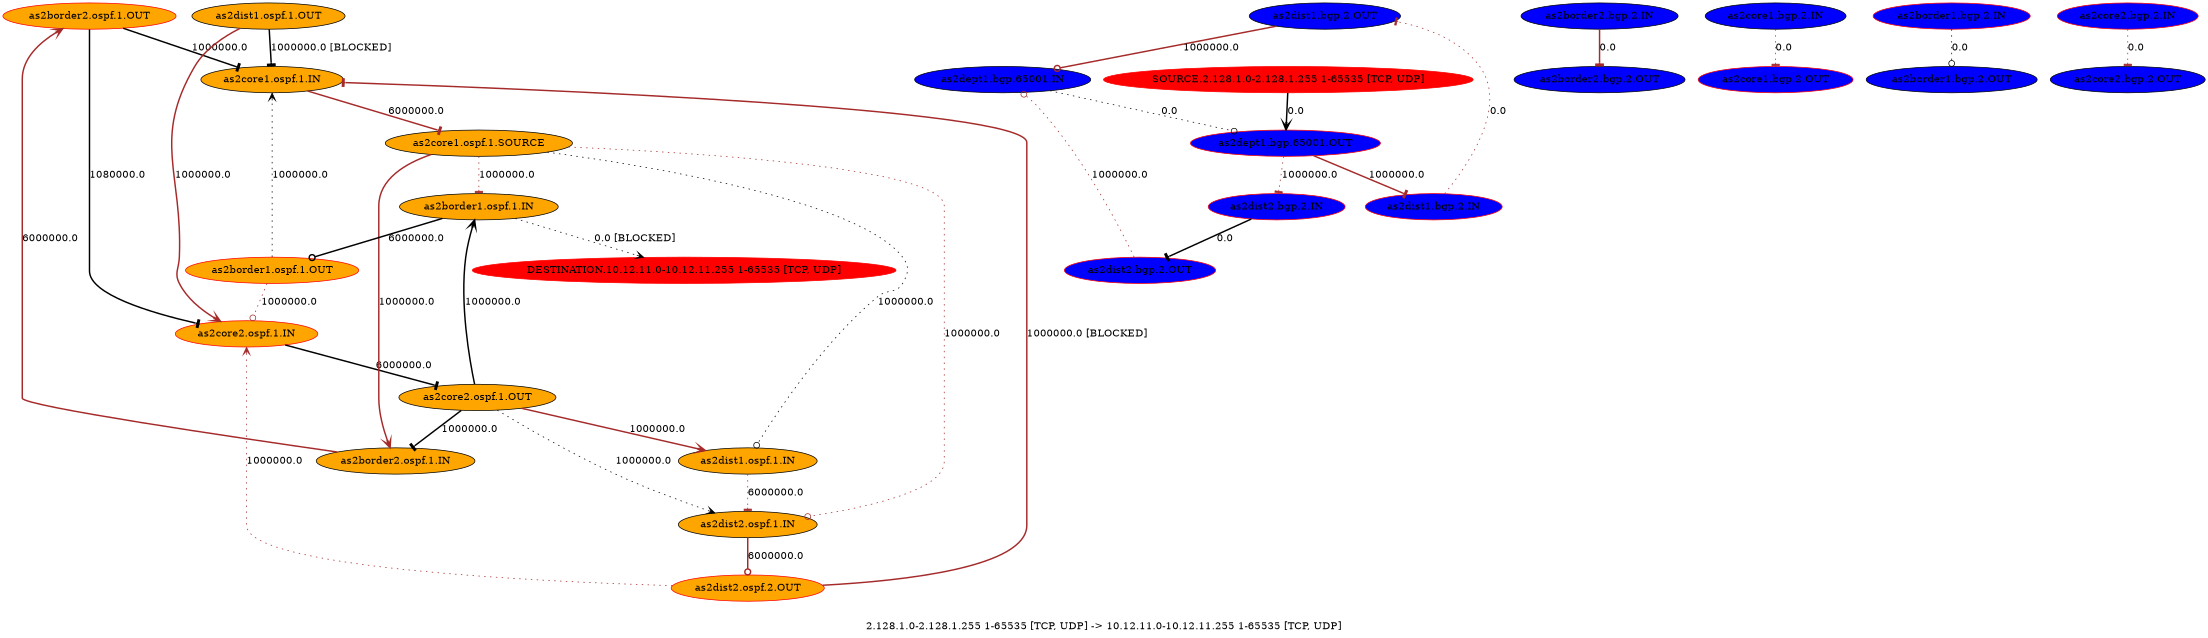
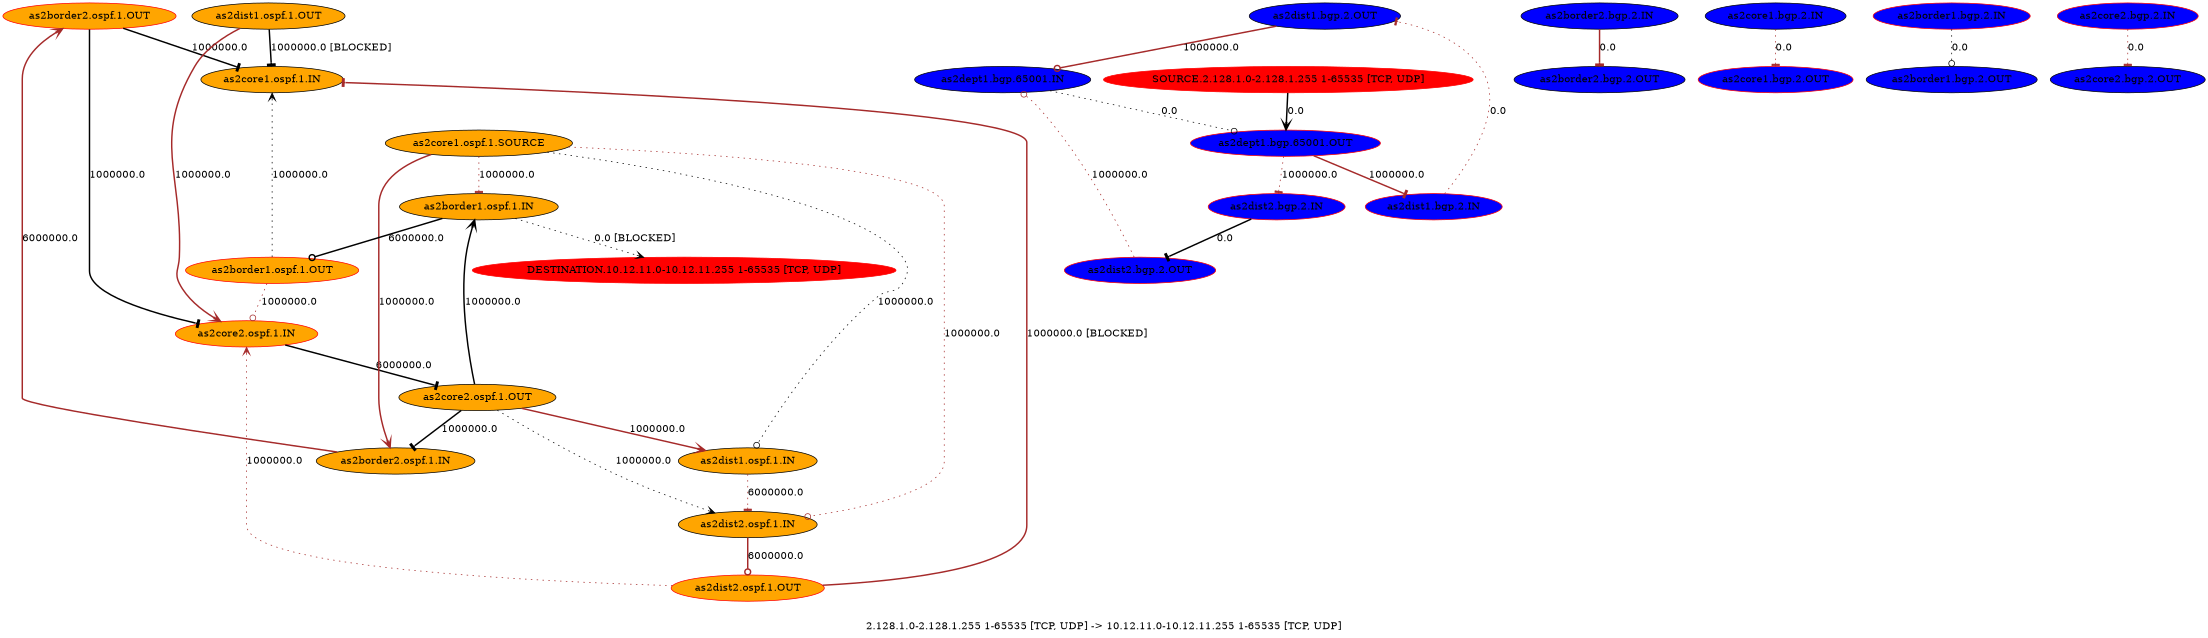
(373, 111) -> none
(118, 175) -> (118, 175)
(748, 588) -> (748, 588)
